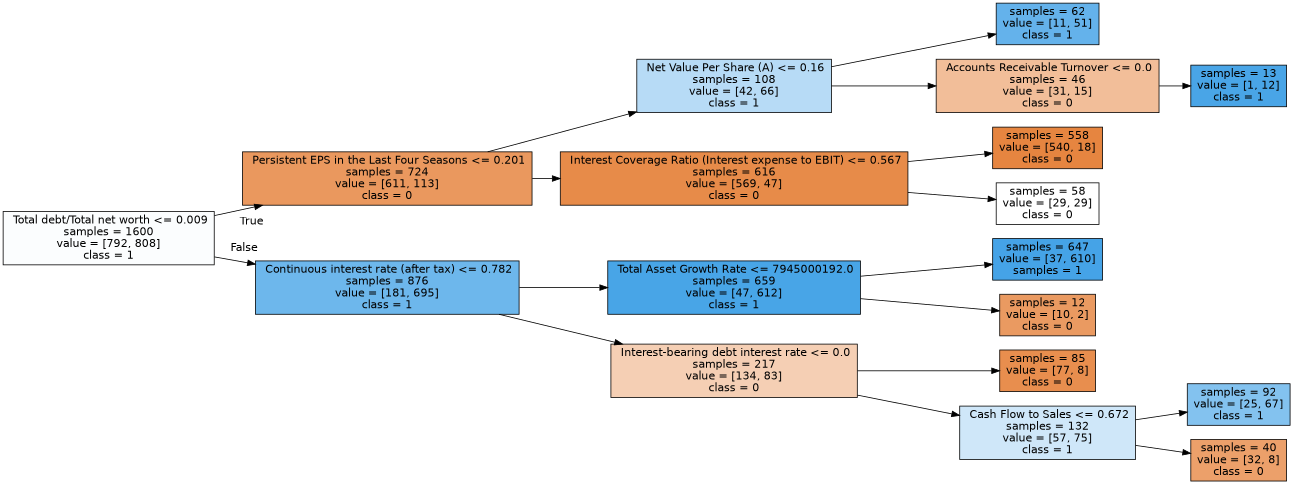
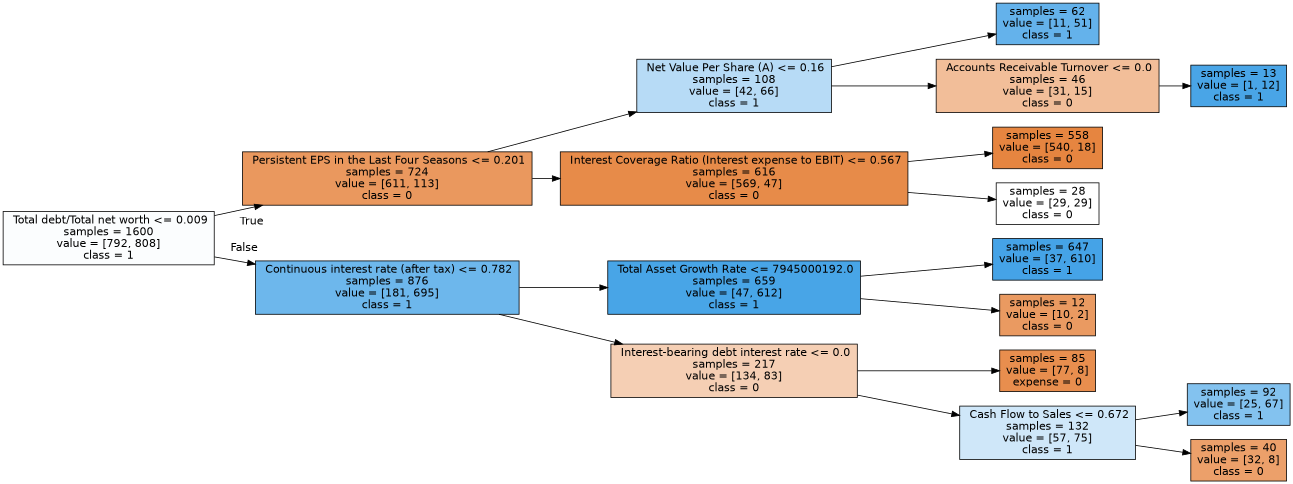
(1048, 204) -> (1048, 204)
(1048, 259) -> (1048, 259)
(1048, 371) -> (1048, 371)
